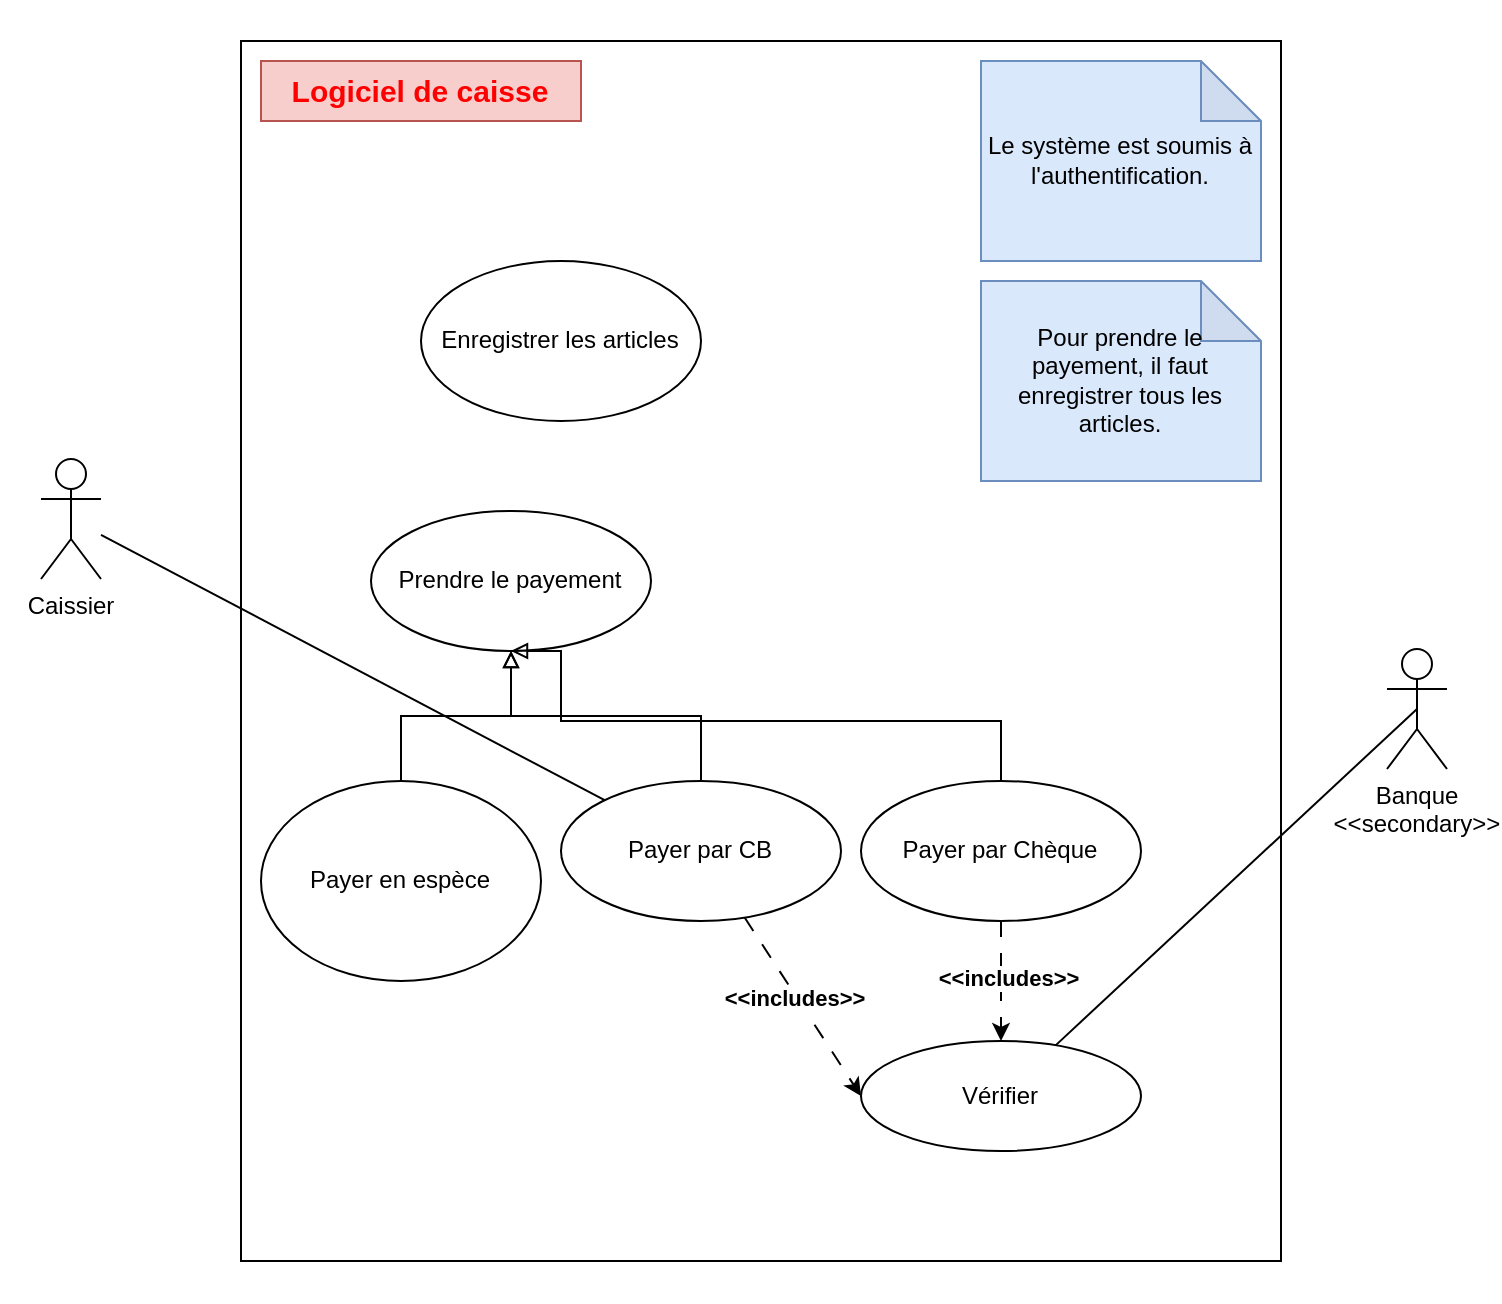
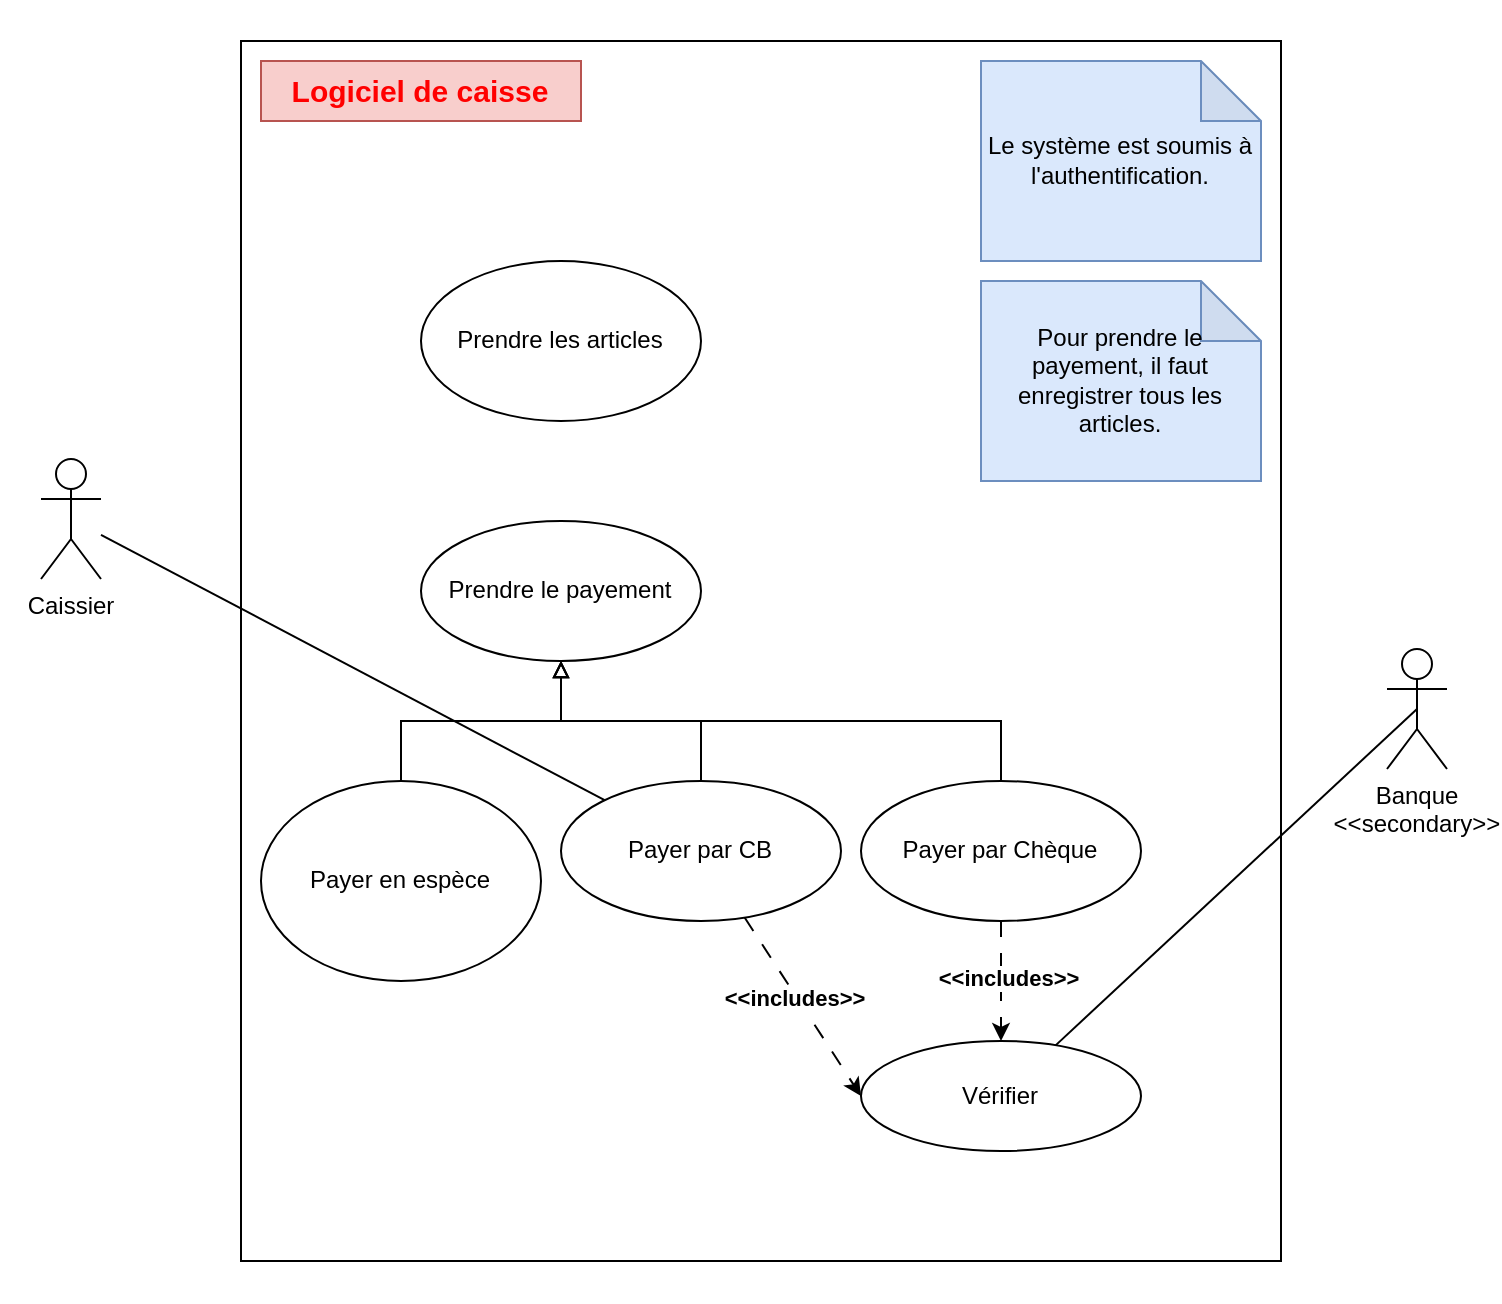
(561, 341) -> (561, 341)
(511, 581) -> (561, 591)
